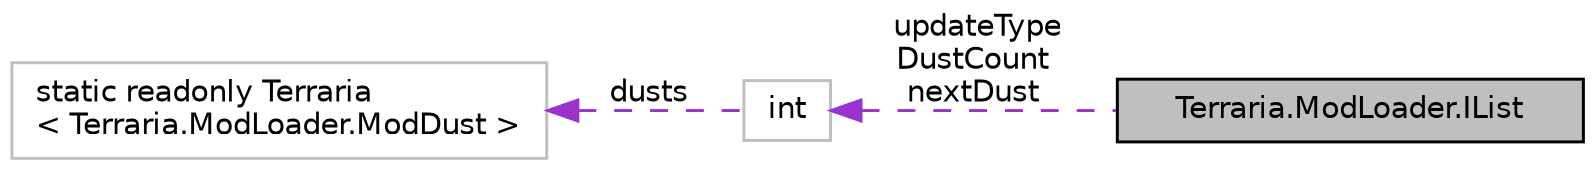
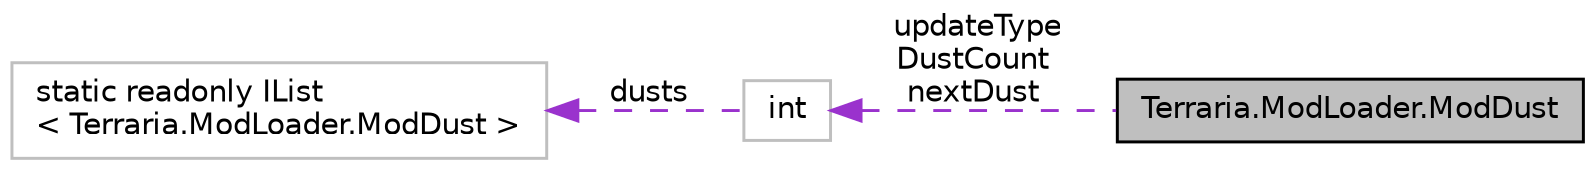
(279, 111) -> (279, 111)
(1350, 111) -> (1350, 111)
